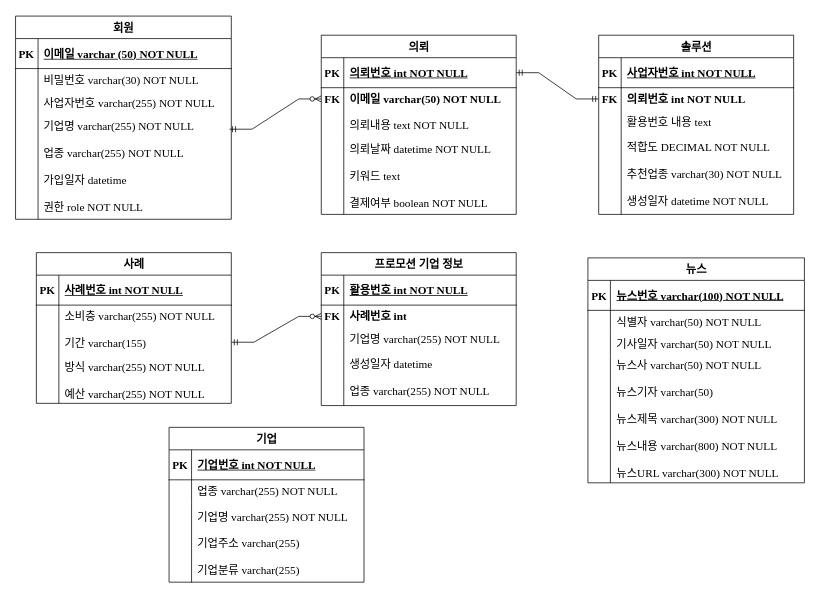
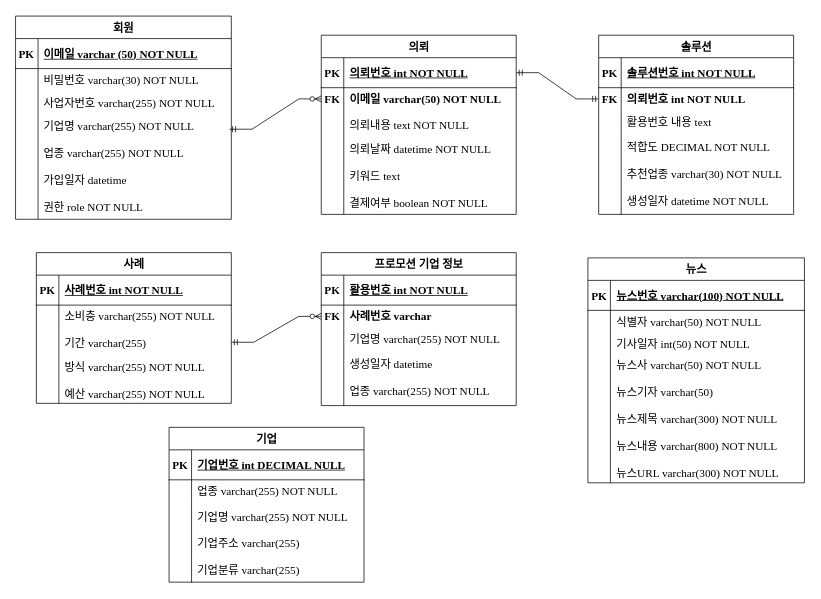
(691, 72) -> (691, 72)
(382, 316) -> (396, 316)
(116, 342) -> (116, 342)
(701, 344) -> (687, 344)
(255, 465) -> (268, 465)
